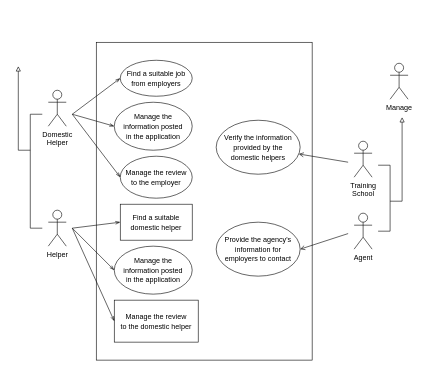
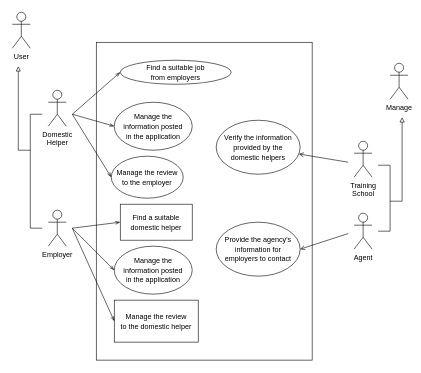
none -> (21, 30)
(156, 78) -> (176, 72)
(156, 177) -> (147, 177)
(58, 255) -> (58, 255)
